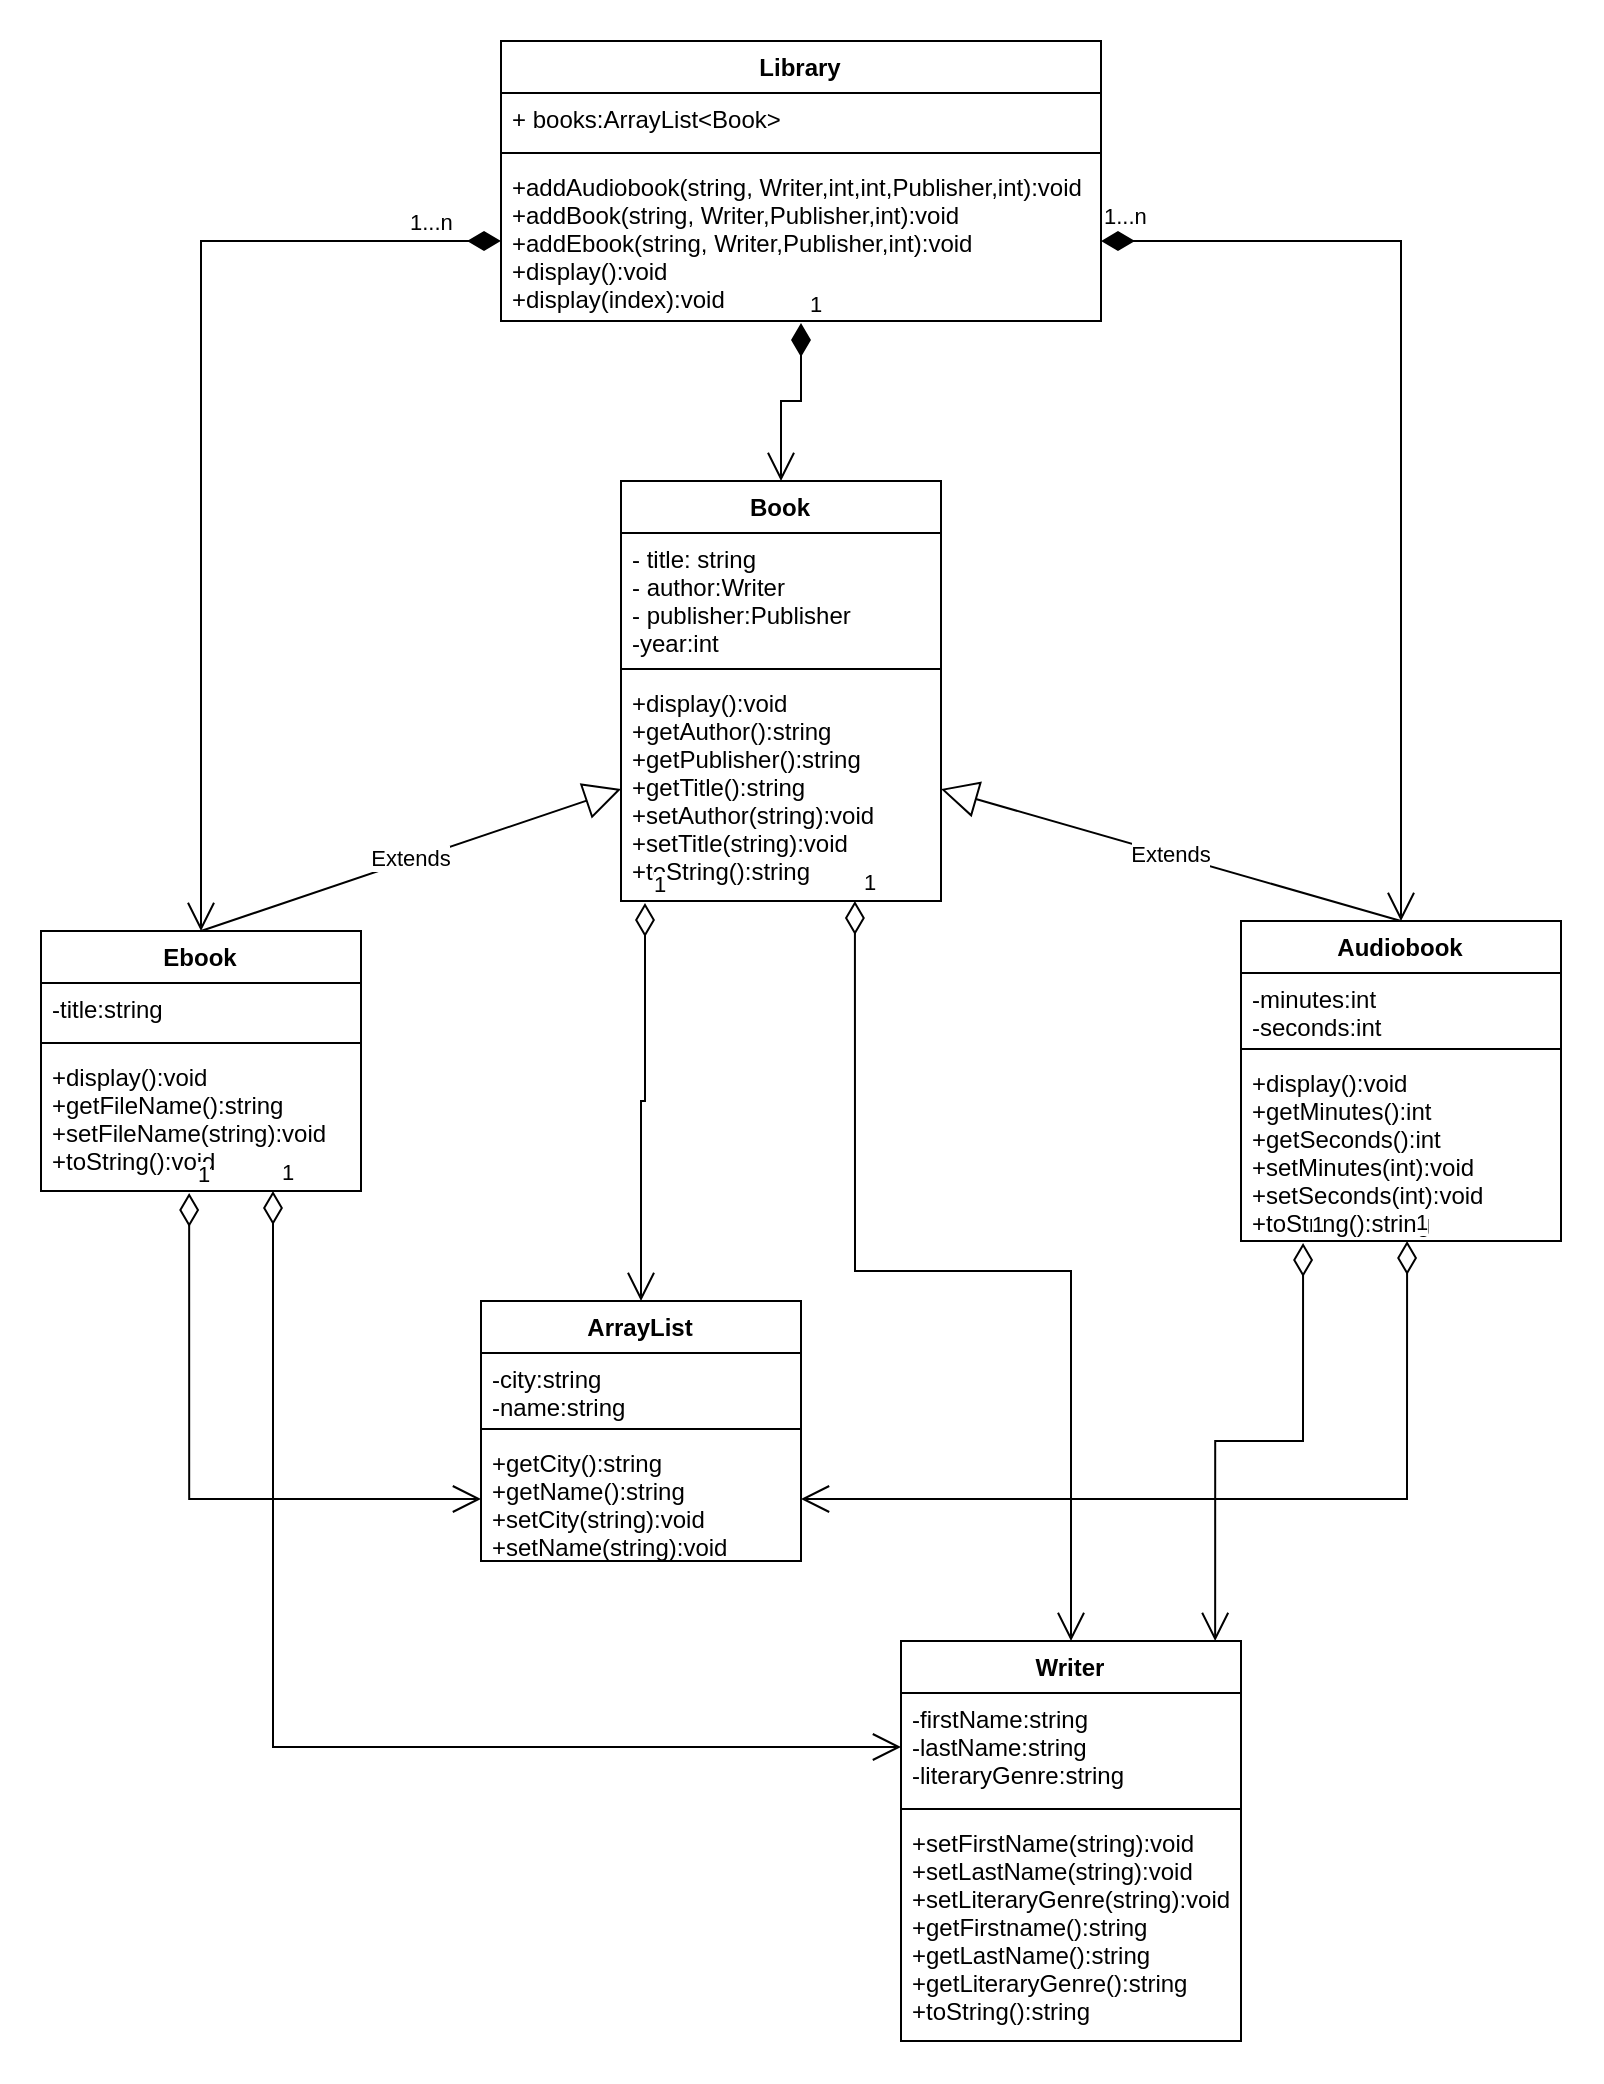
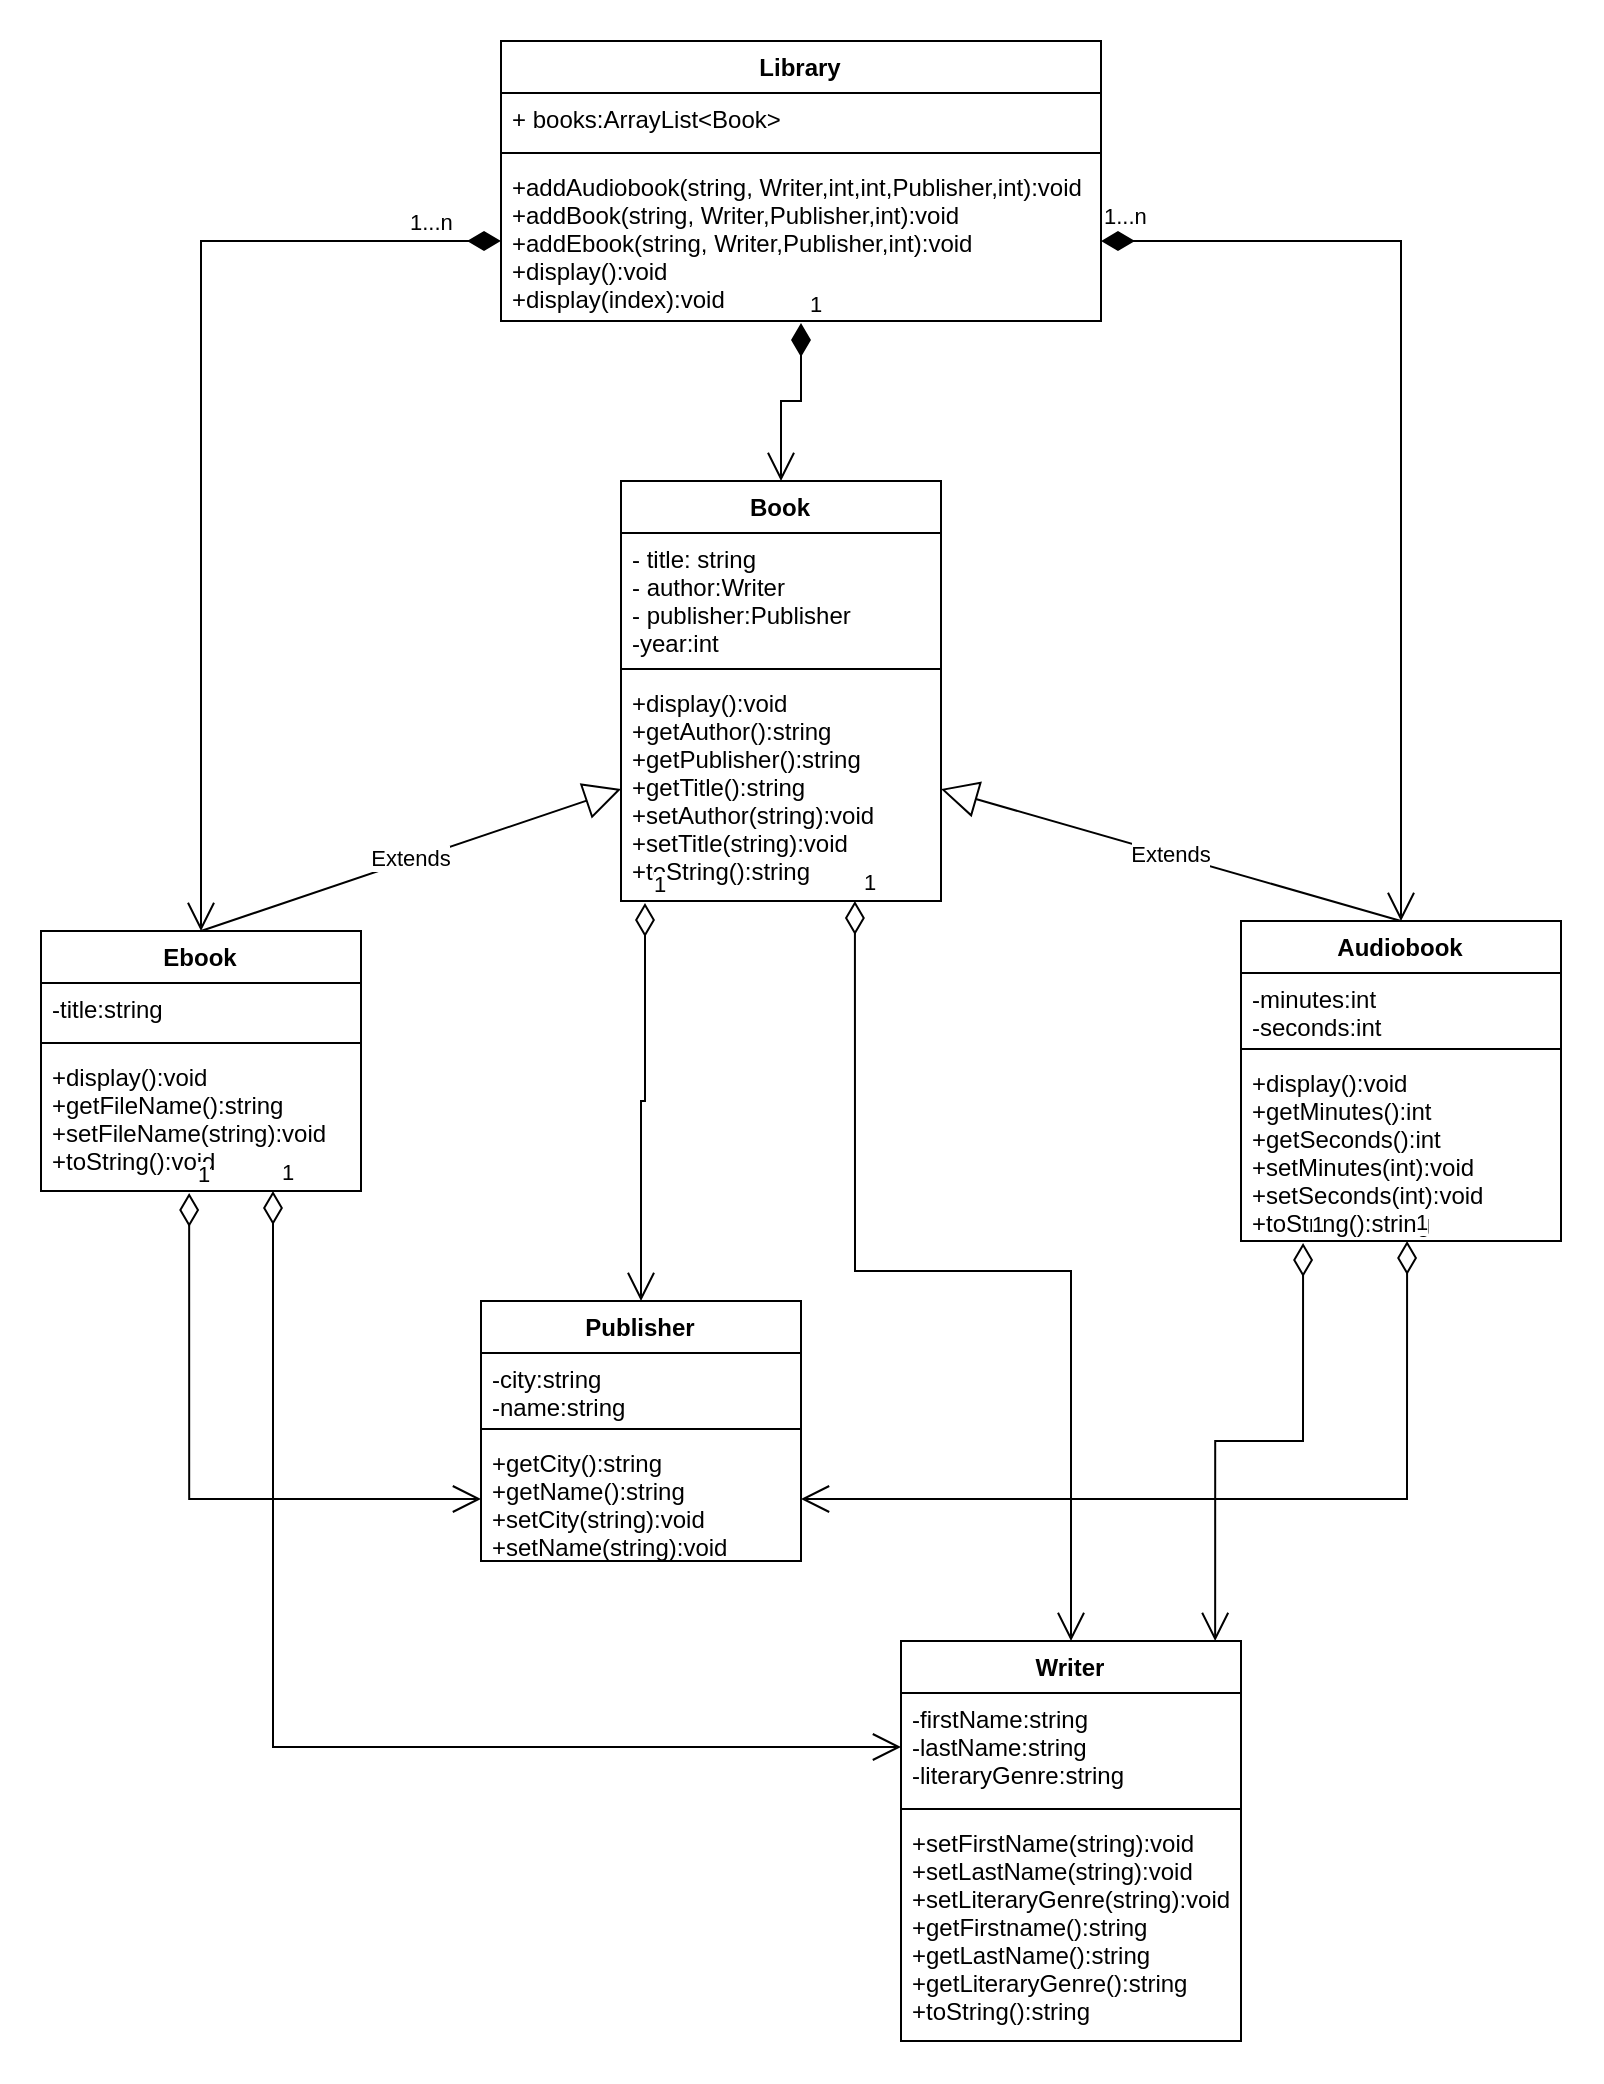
(640, 1328) -> (640, 1328)
